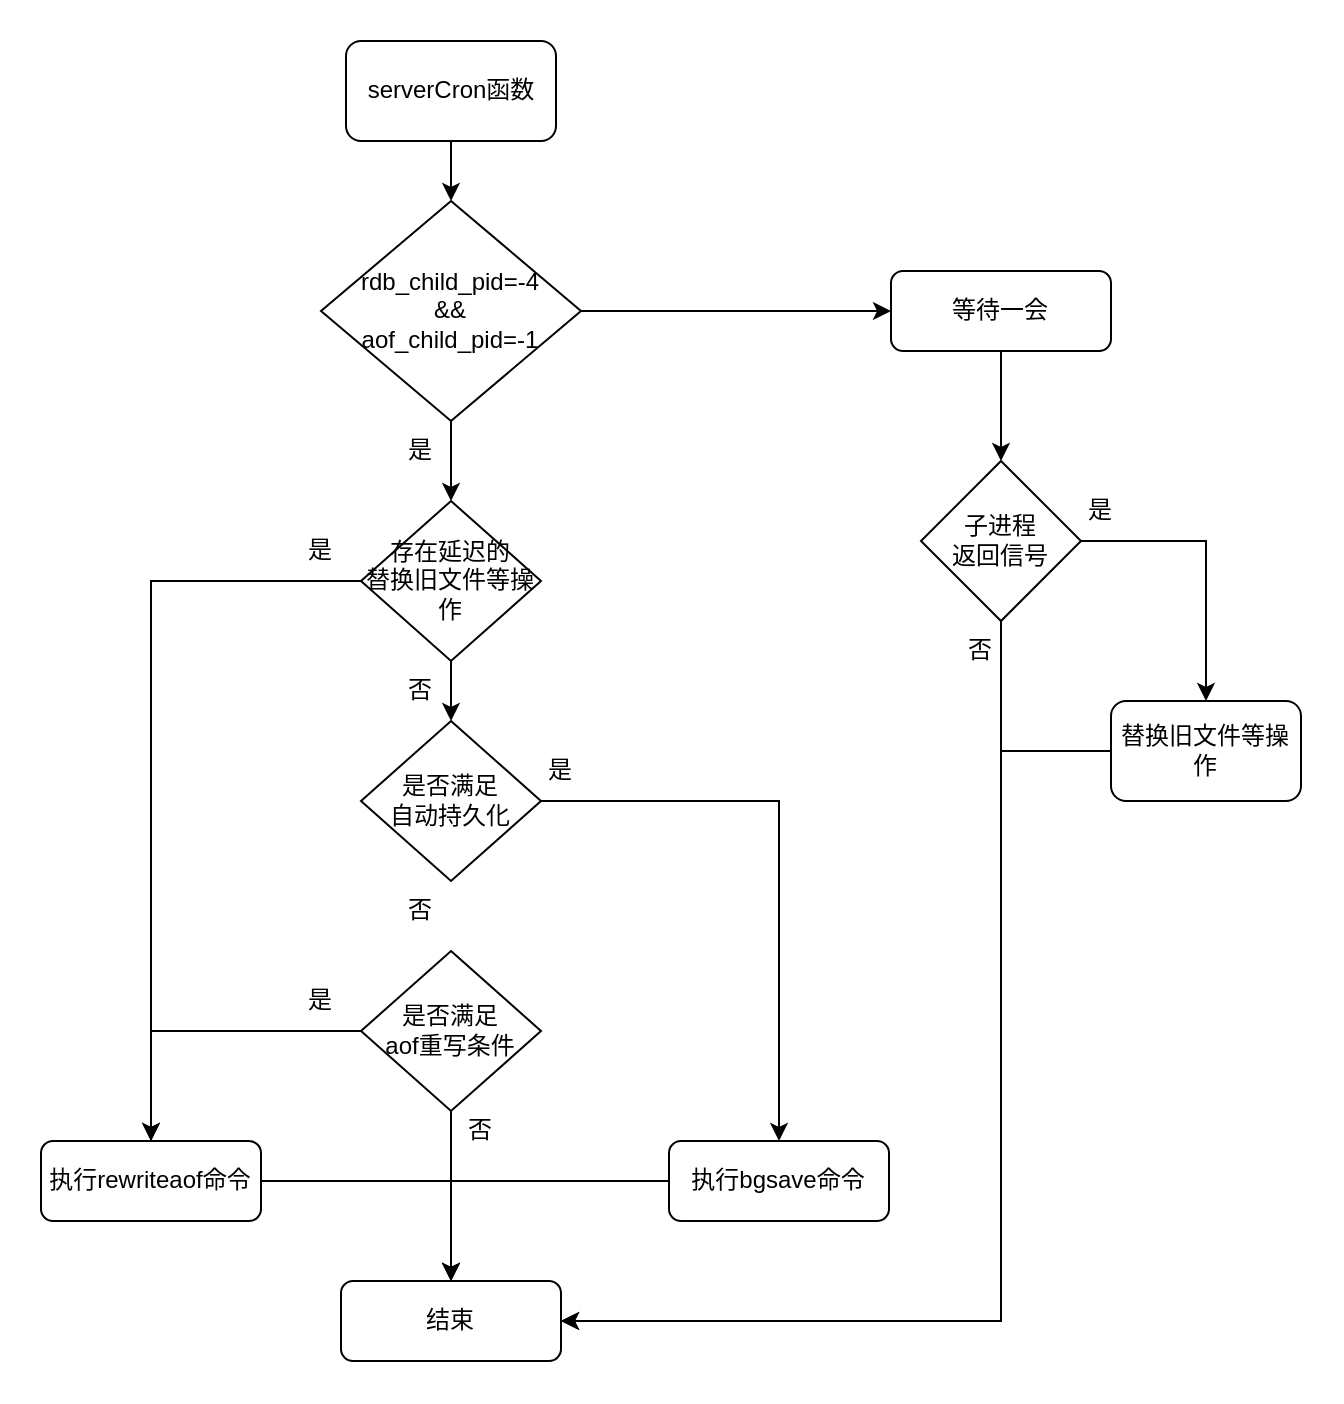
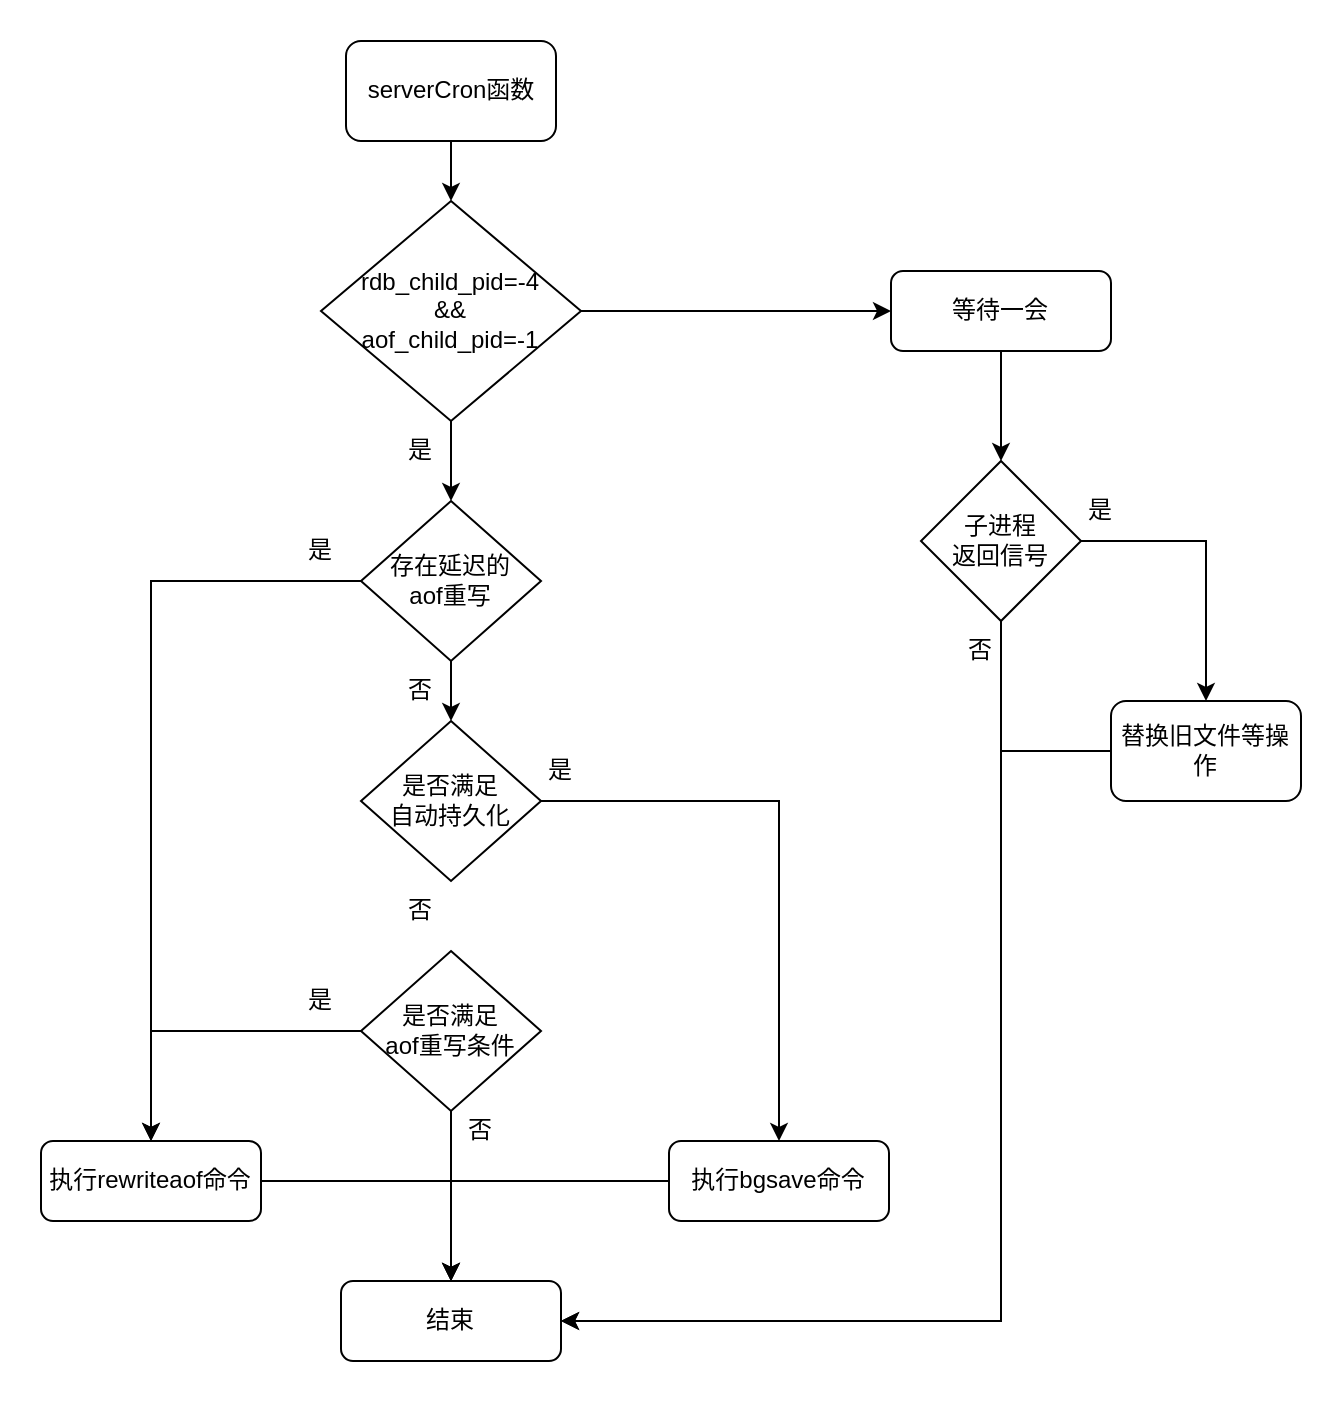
(451, 581) -> (451, 581)
